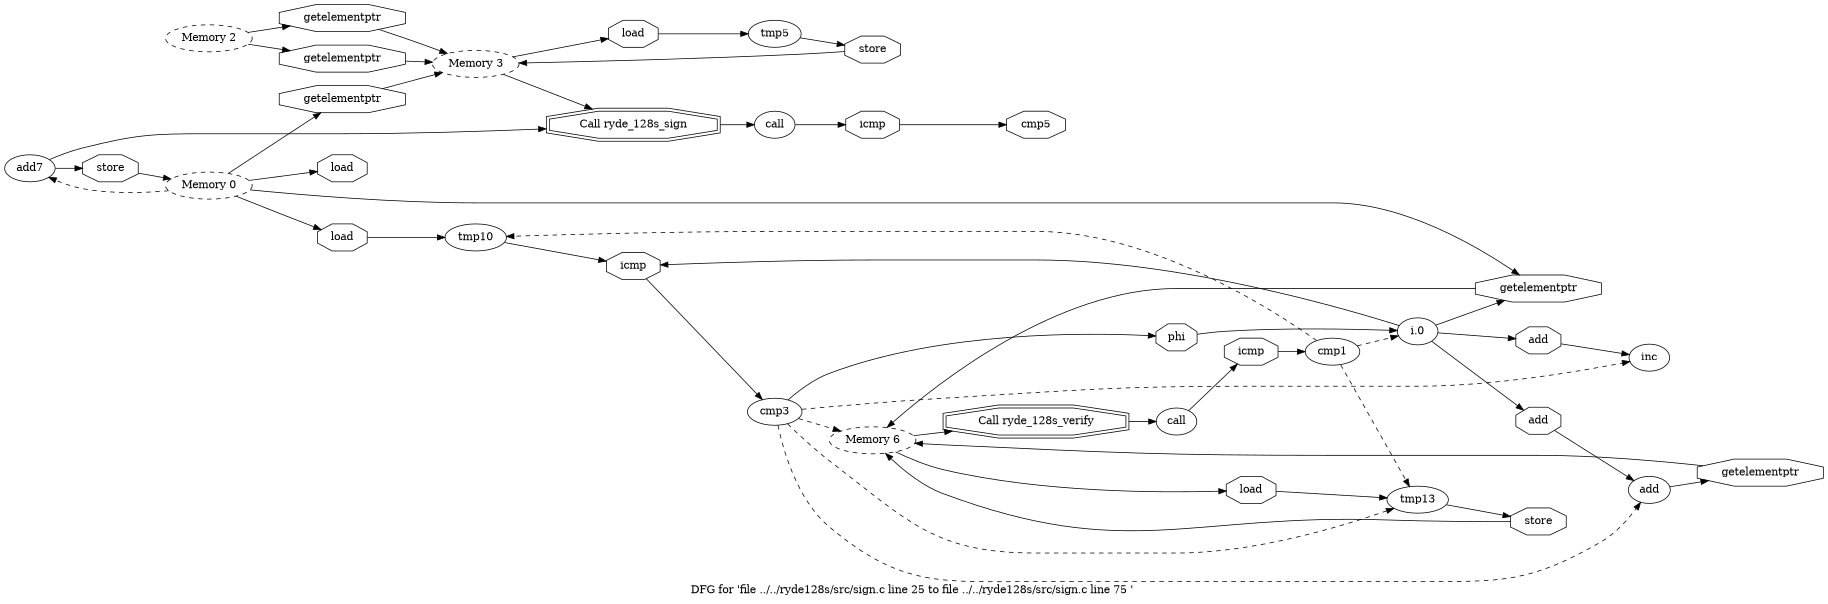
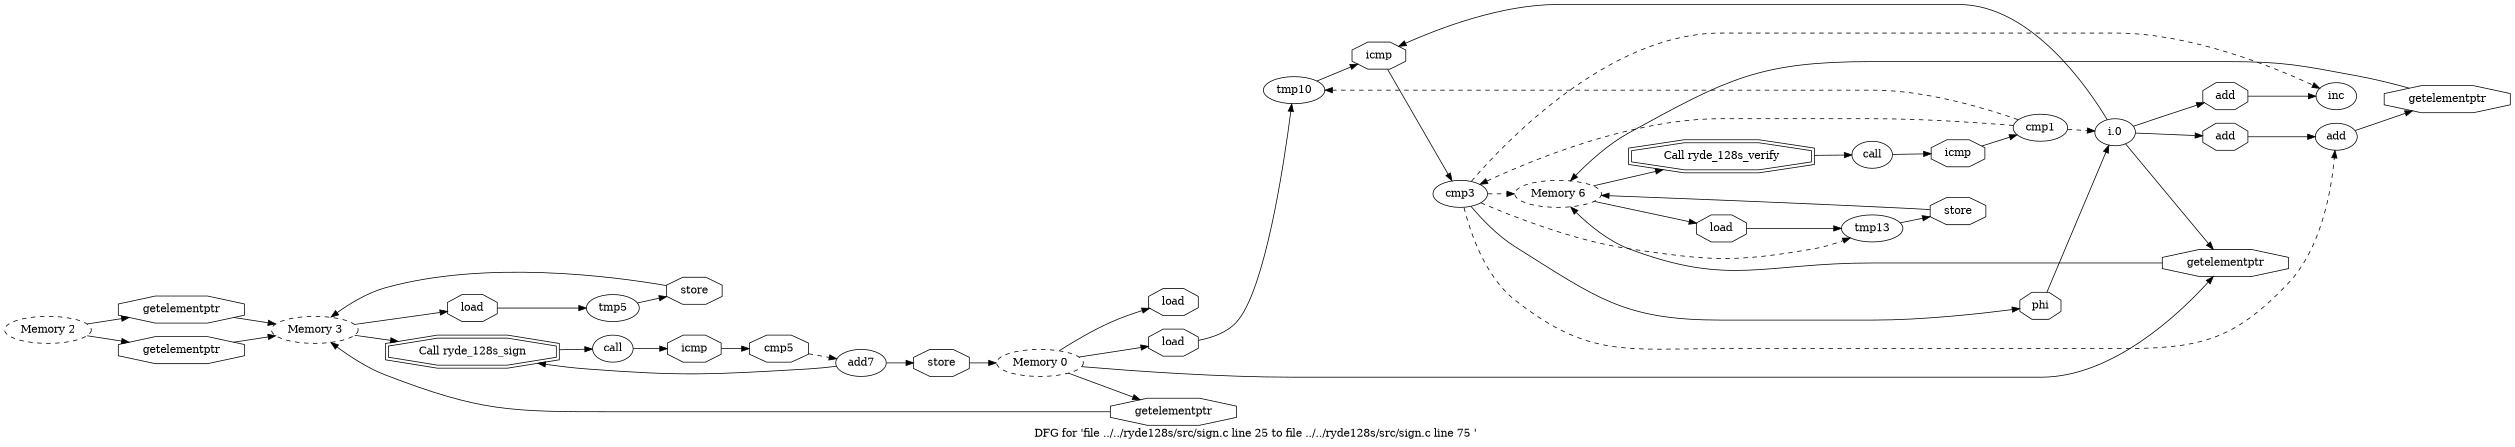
(112, 192) -> (819, 356)
(1373, 422) -> (1745, 119)
